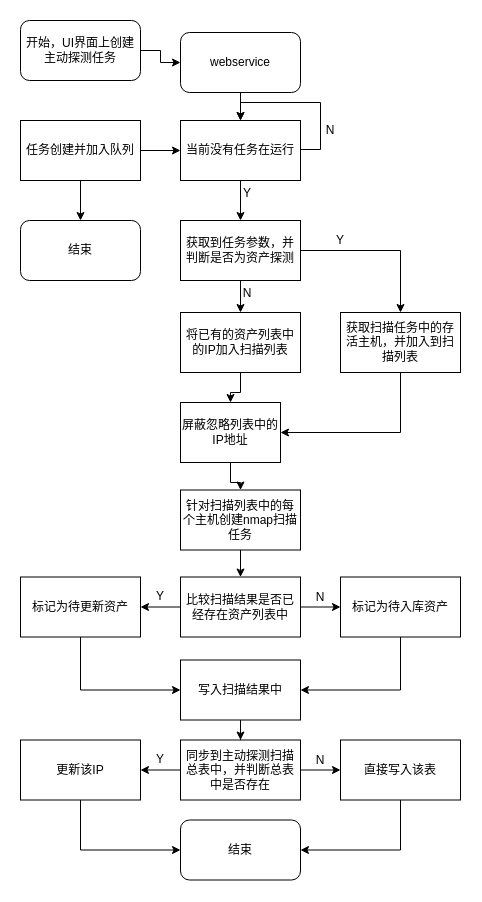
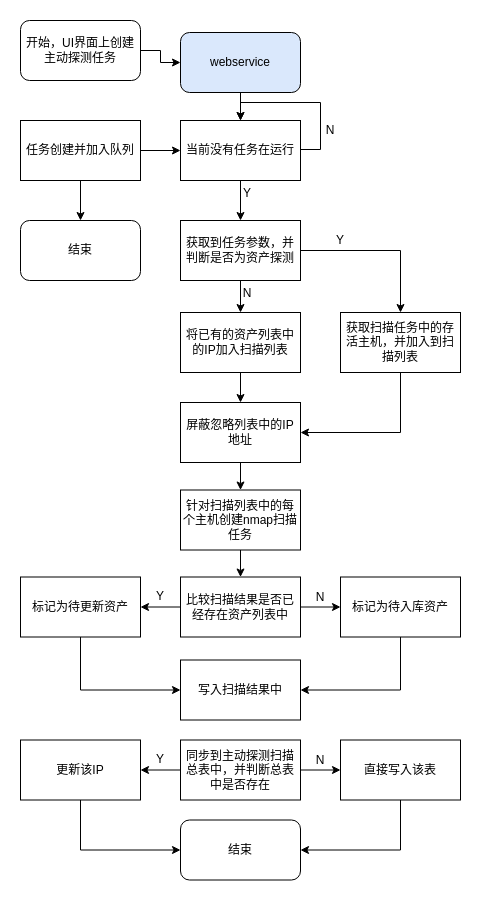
(241, 63) -> (241, 63)
(231, 433) -> (241, 433)
(241, 734) -> none
